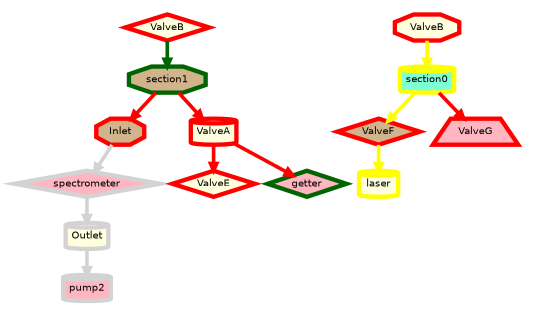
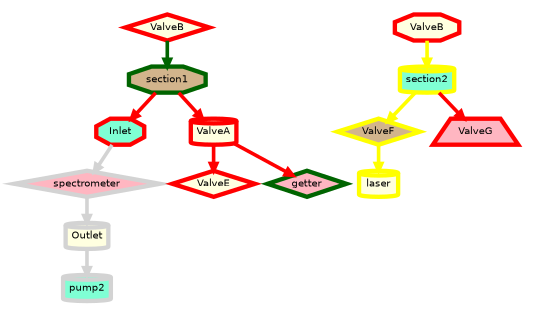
(427, 80) -> (427, 80)
(120, 132) -> (120, 132)
(379, 132) -> (379, 132)
(87, 288) -> (87, 288)
